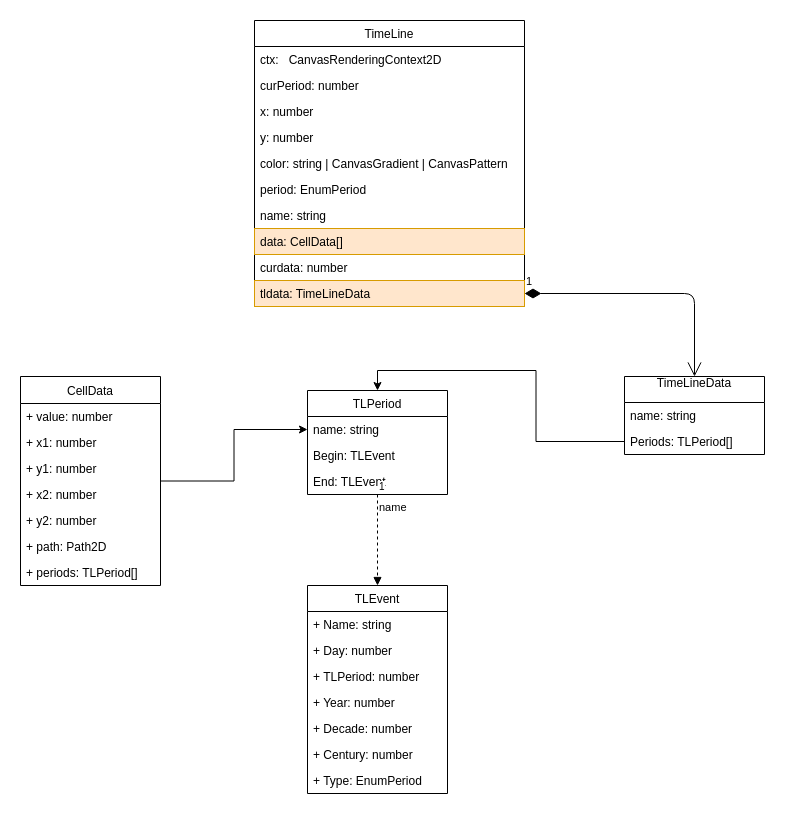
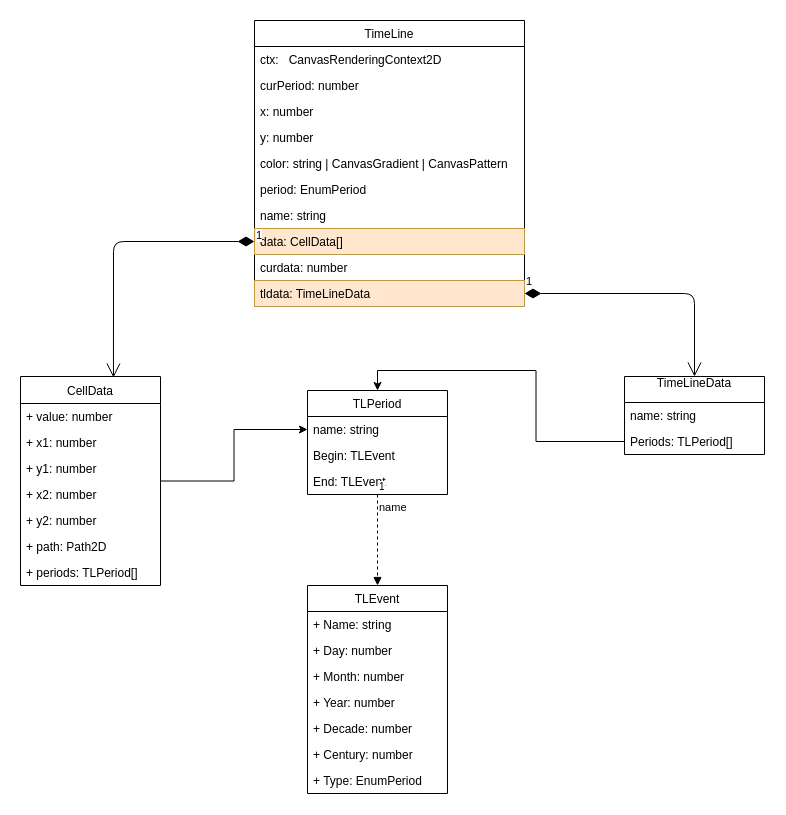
none -> (114, 248)
(367, 677) -> (359, 677)
